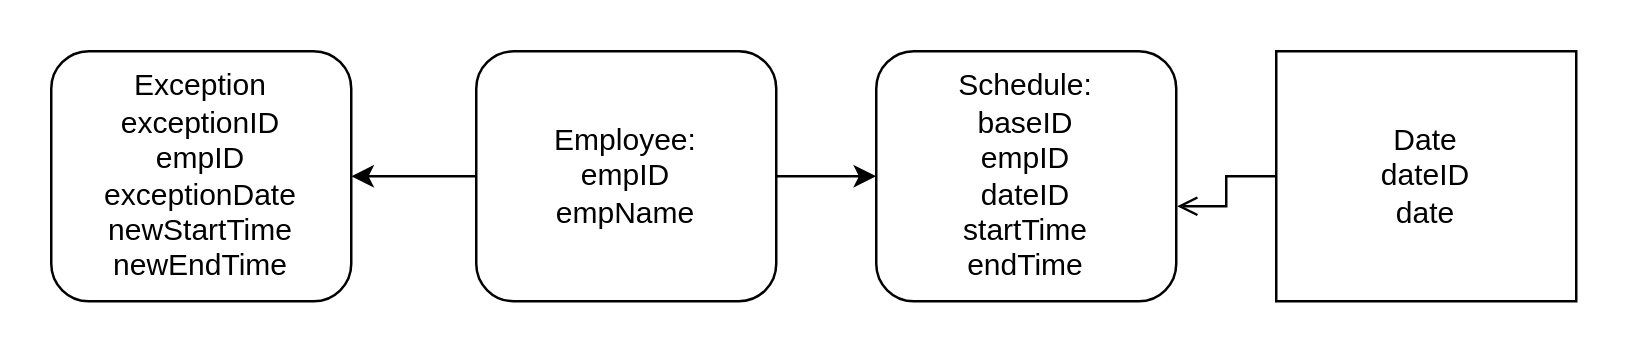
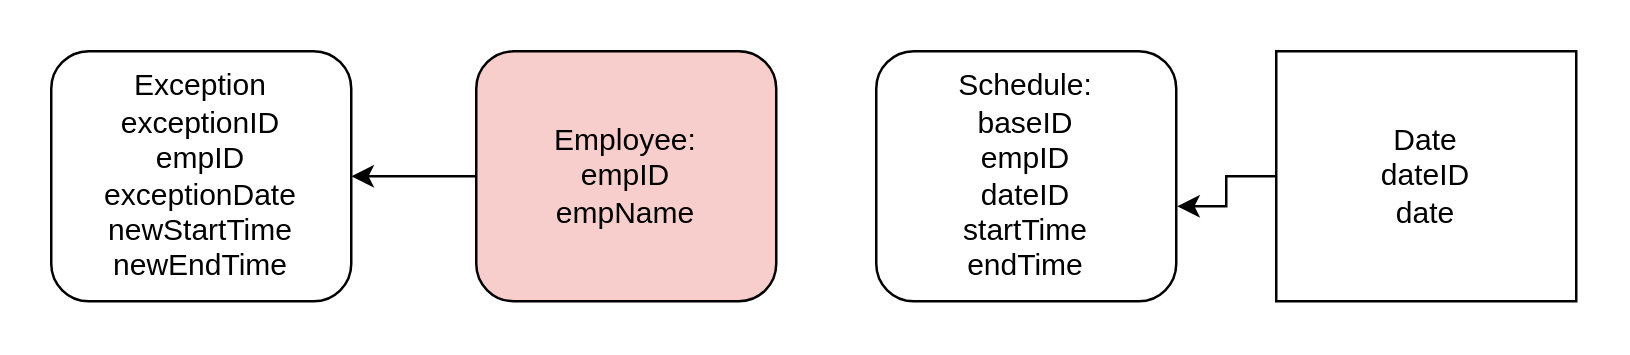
(626, 176) -> (626, 176)
(818, 176) -> none
(1191, 206) -> (1195, 206)
